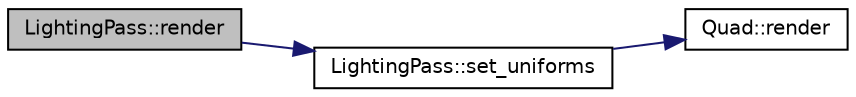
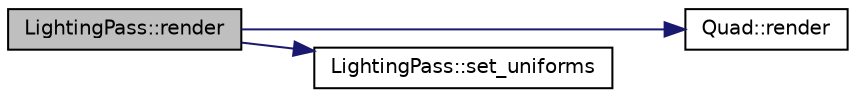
(639, 46) -> (453, 29)
